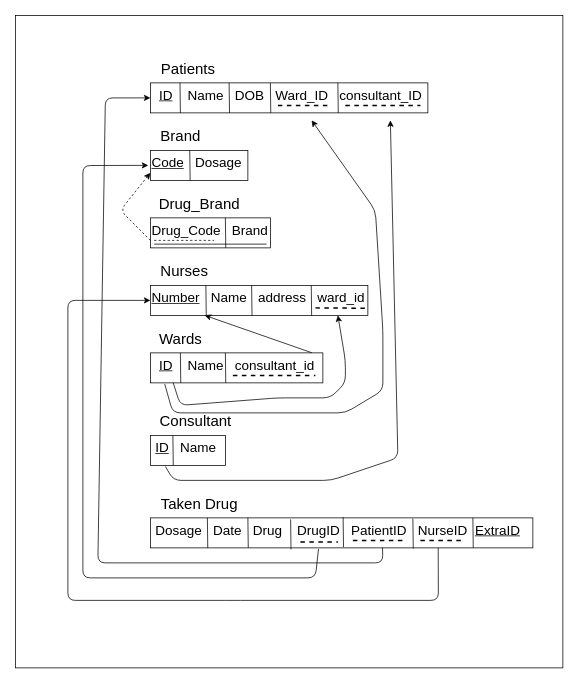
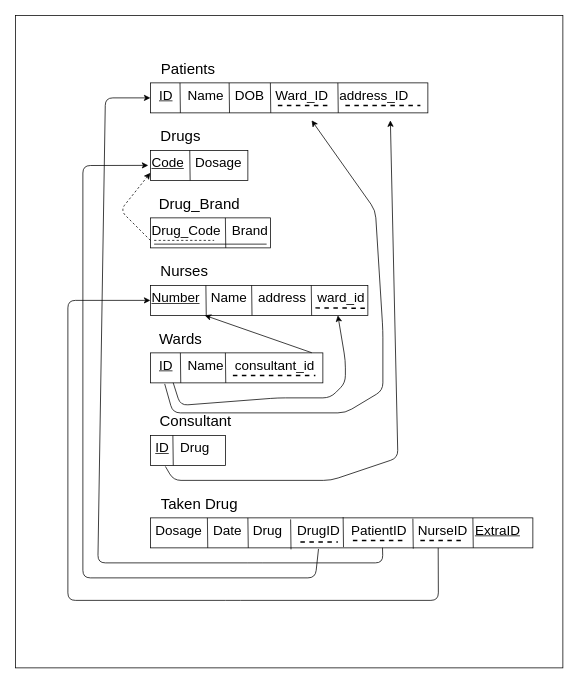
(308, 96) -> (298, 96)
(181, 135) -> (181, 135)
(188, 449) -> (188, 449)
